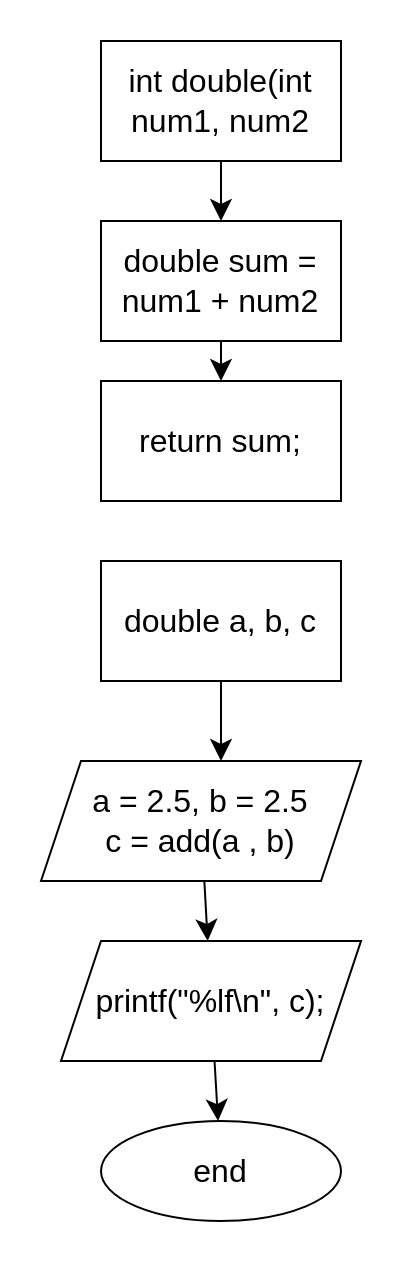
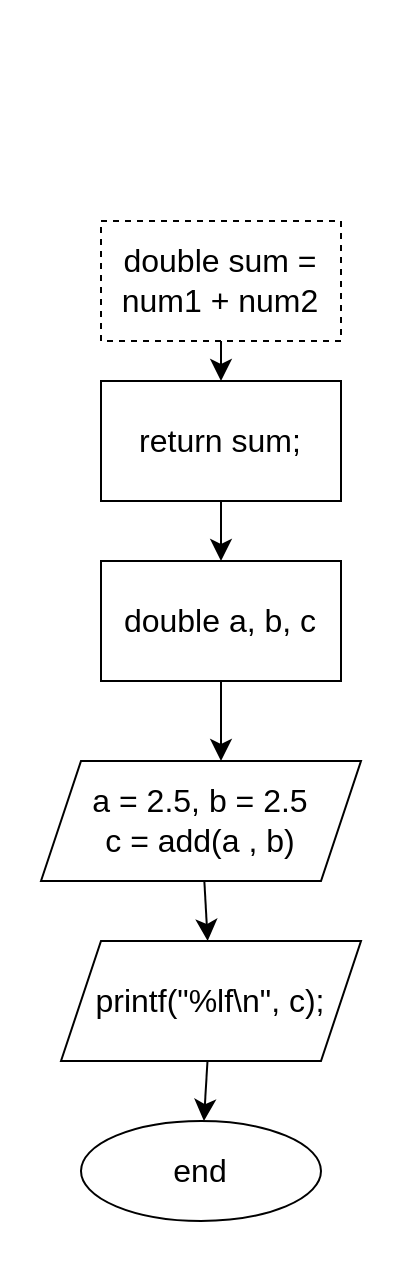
(221, 101) -> none
(221, 184) -> none
(221, 281) -> (221, 281)
none -> (221, 524)
(221, 1171) -> (201, 1171)
